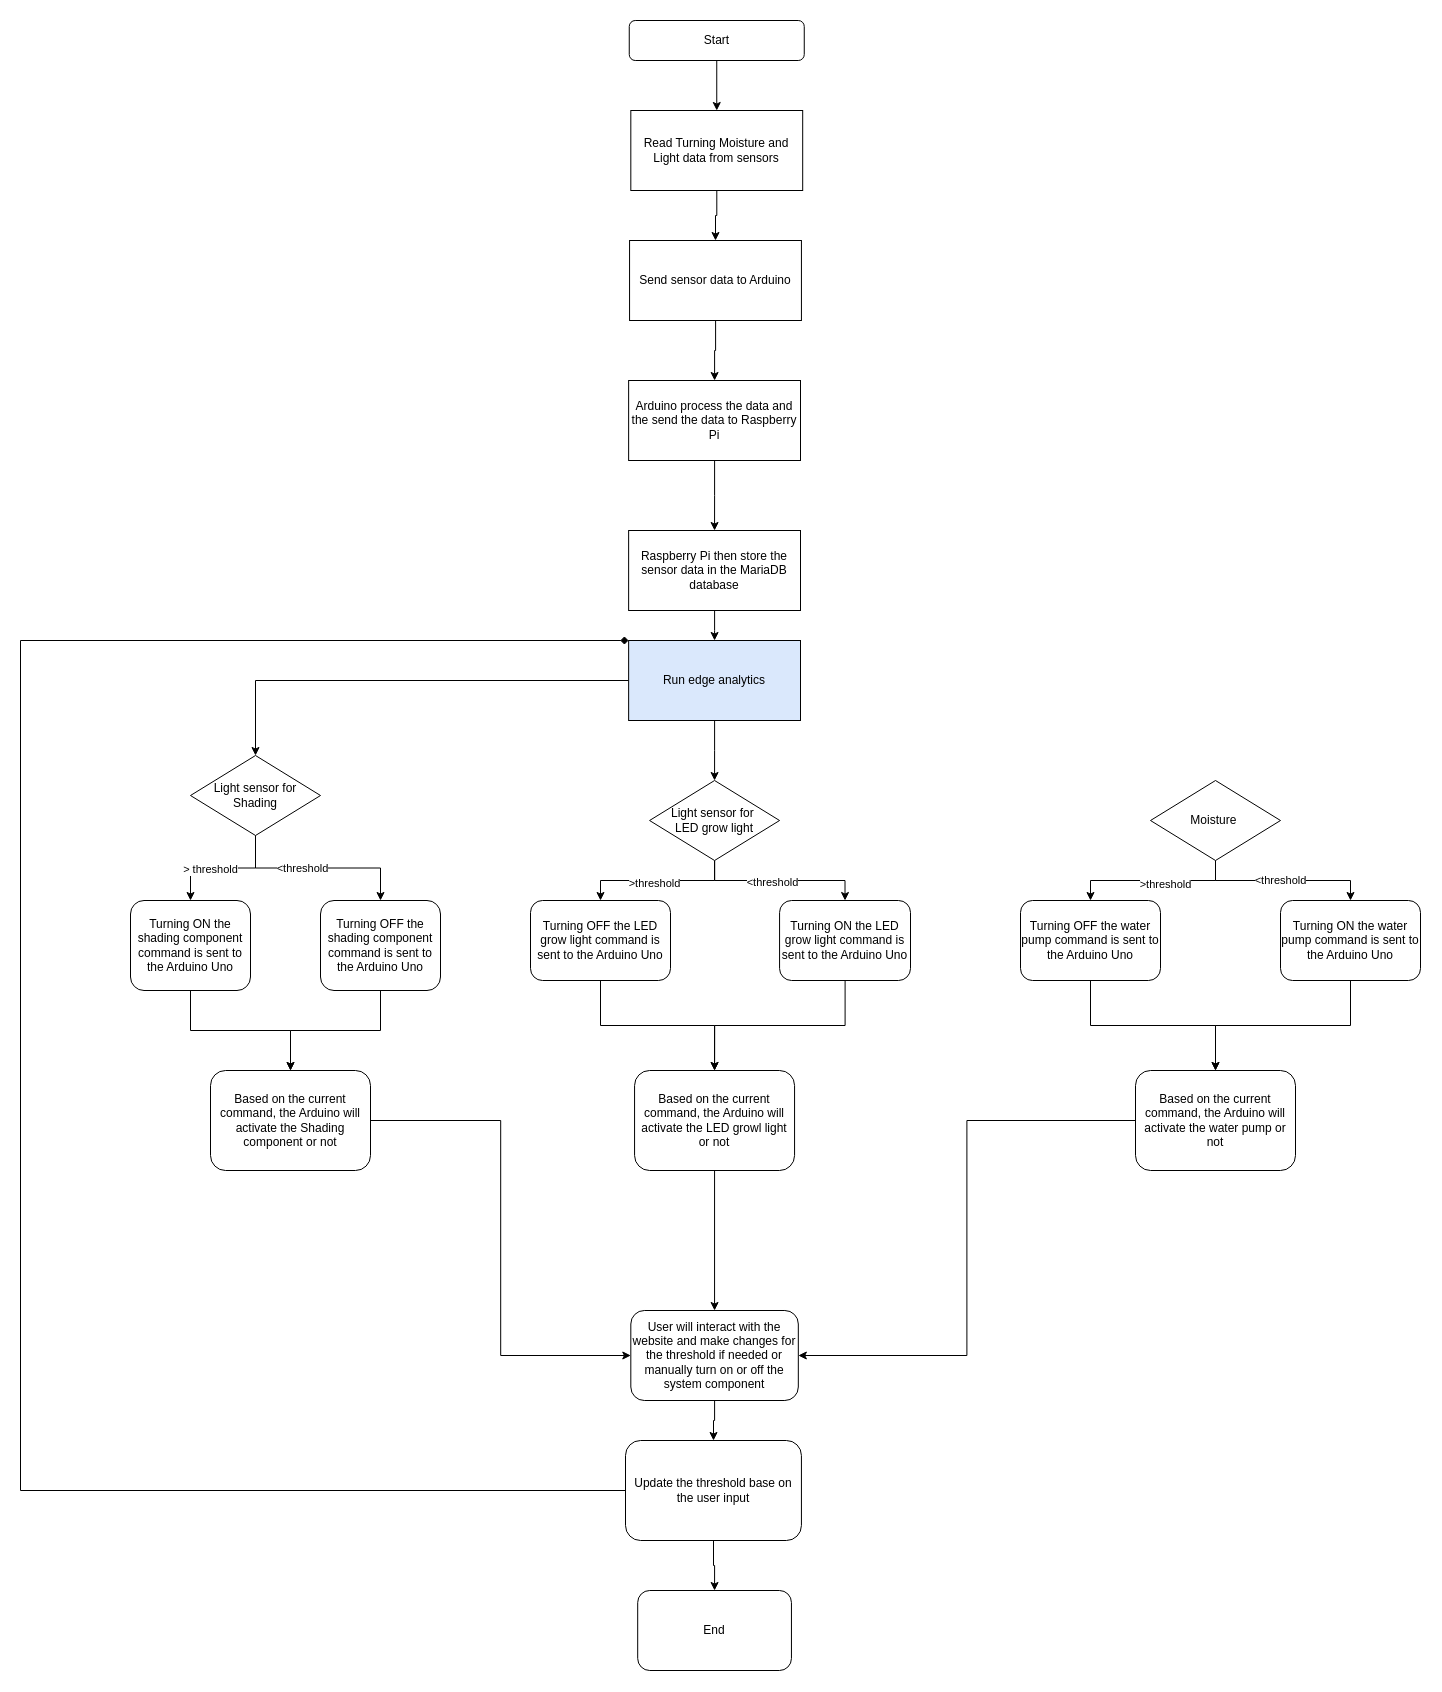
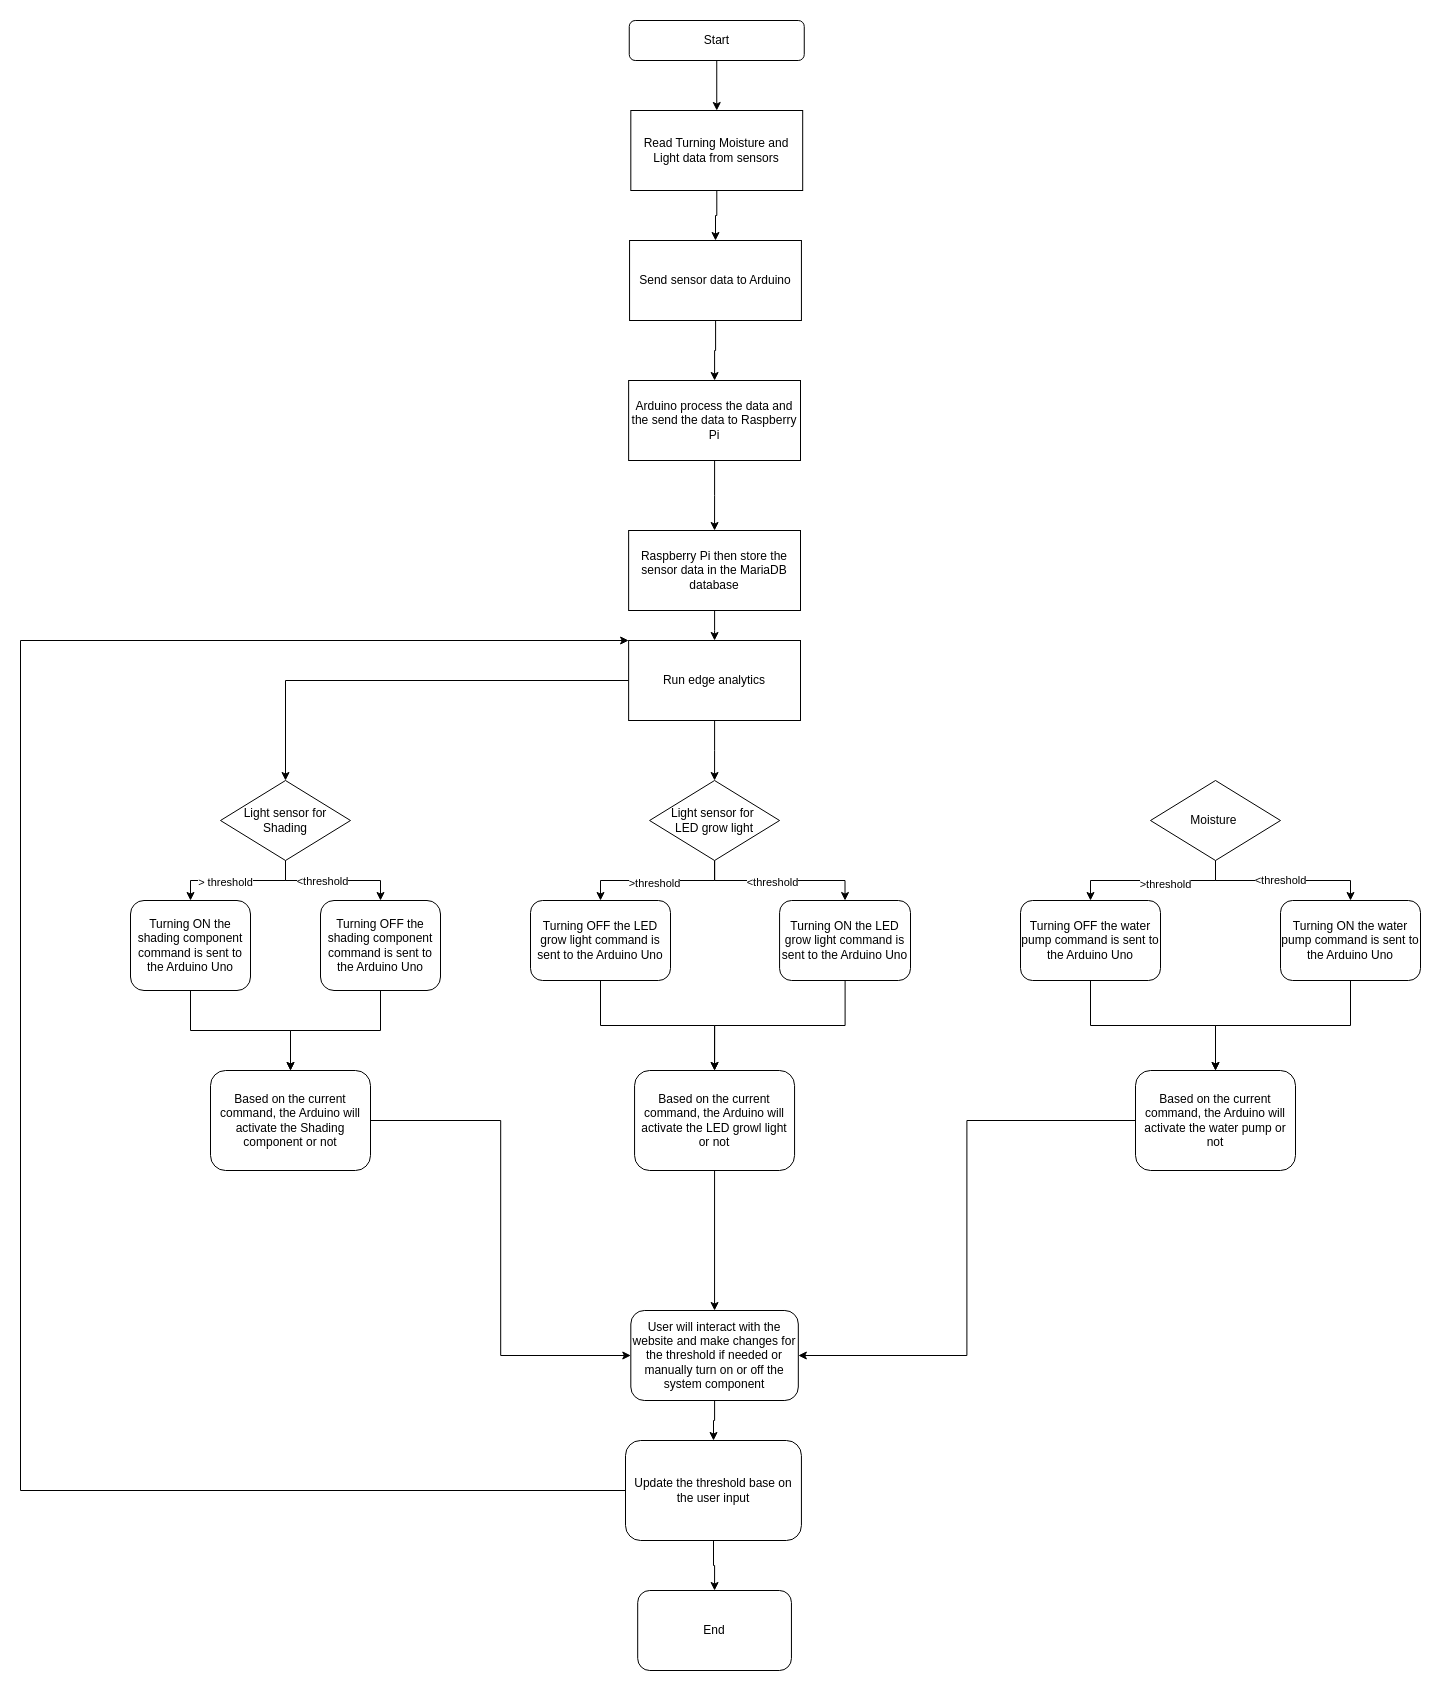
(620, 641) -> (620, 641)
(715, 681) -> (715, 681)
(256, 796) -> (286, 821)
